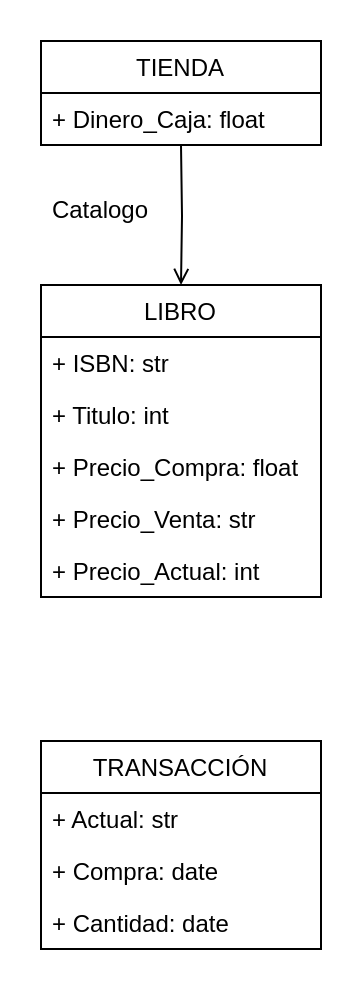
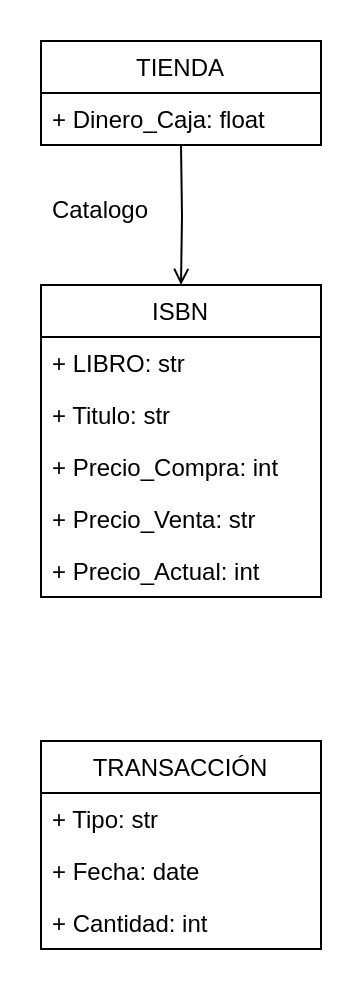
(180, 312) -> (180, 312)
(117, 364) -> (123, 364)
(121, 416) -> (124, 416)
(184, 468) -> (171, 468)
(127, 820) -> (113, 820)
(137, 872) -> (130, 872)
(147, 924) -> (137, 924)
